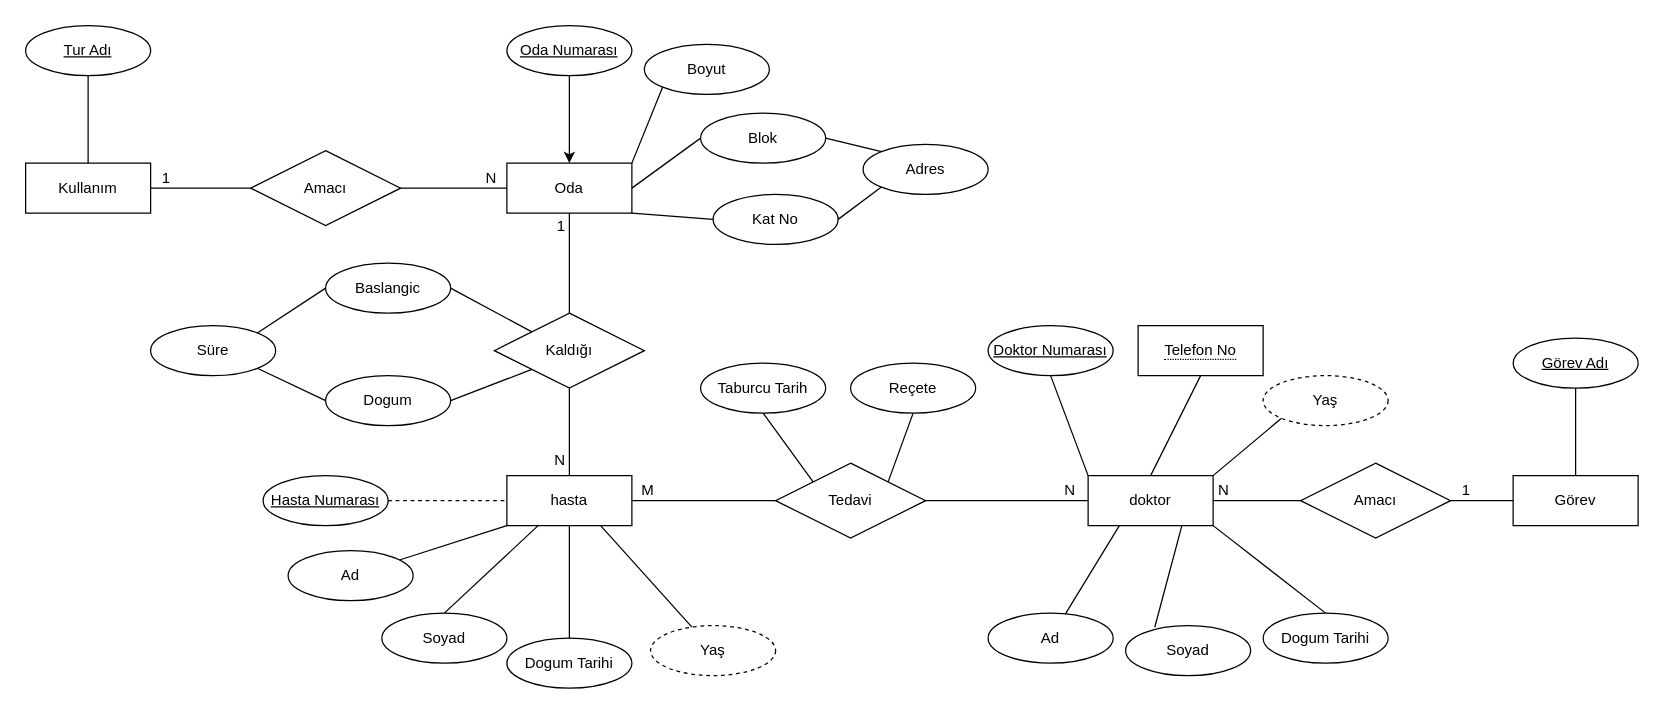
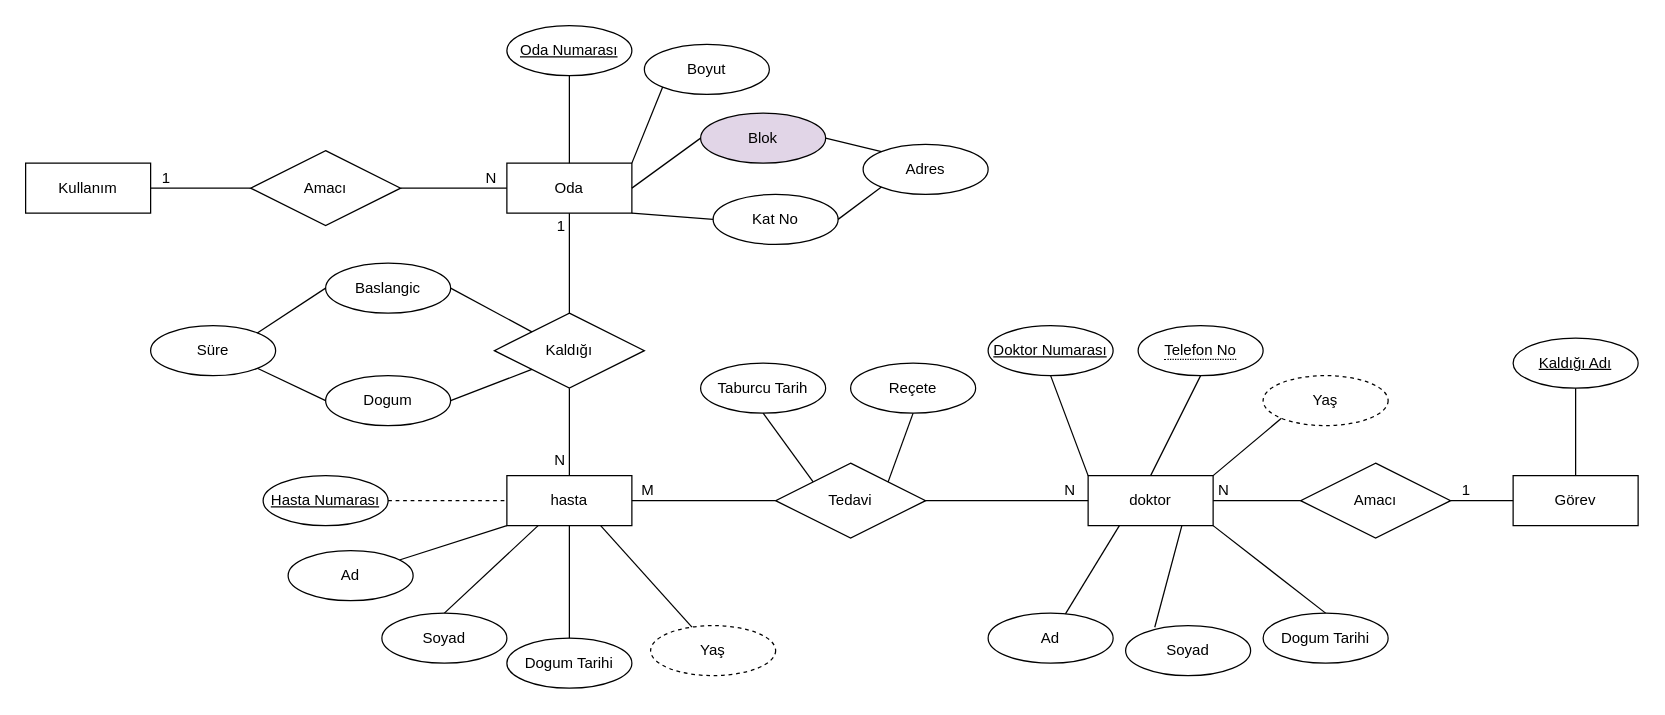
(88, 51) -> none
(88, 119) -> none
(763, 138) -> (763, 138)
(569, 153) -> (569, 156)
(1201, 351) -> (1201, 351)
(1576, 363) -> (1576, 363)
